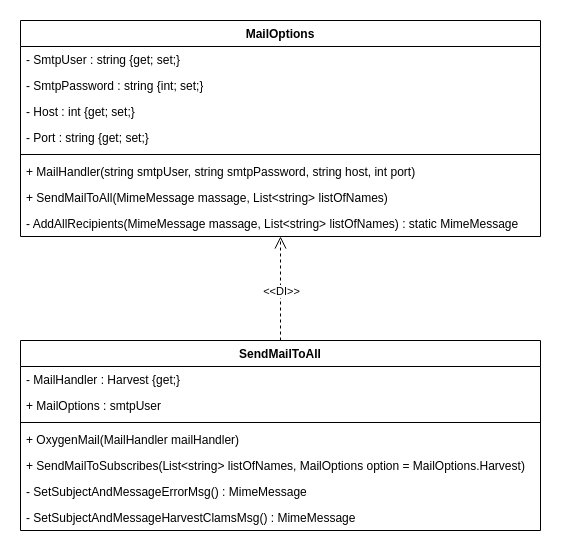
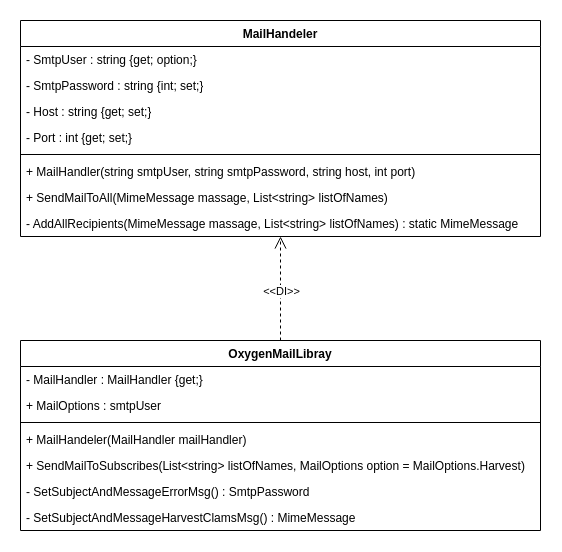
(281, 35) -> (281, 35)
(117, 61) -> (125, 61)
(93, 113) -> (103, 113)
(103, 139) -> (93, 139)
(281, 355) -> (281, 355)
(113, 381) -> (122, 381)
(135, 441) -> (140, 441)
(175, 493) -> (180, 493)
